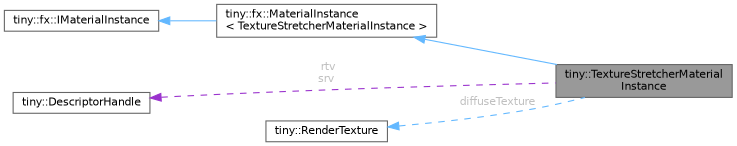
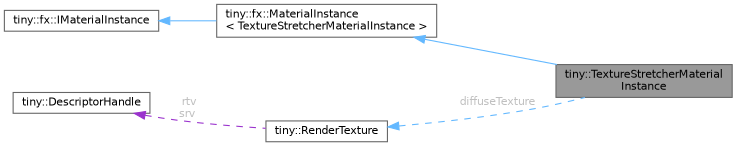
(358, 89) -> (205, 123)
